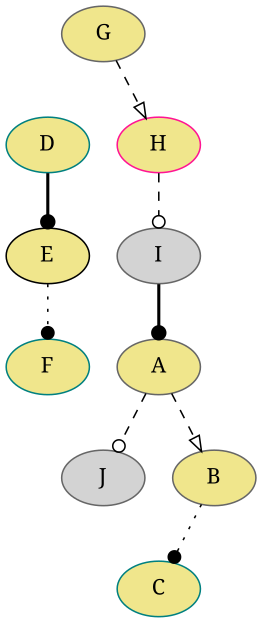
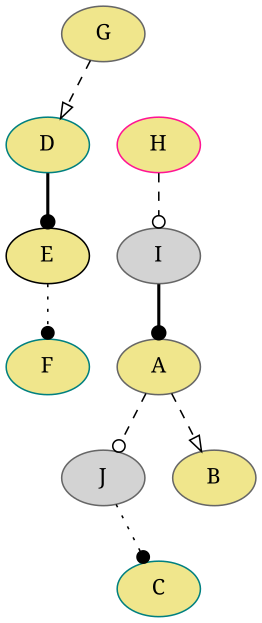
(127, 83) -> (79, 83)
(189, 528) -> (128, 528)
